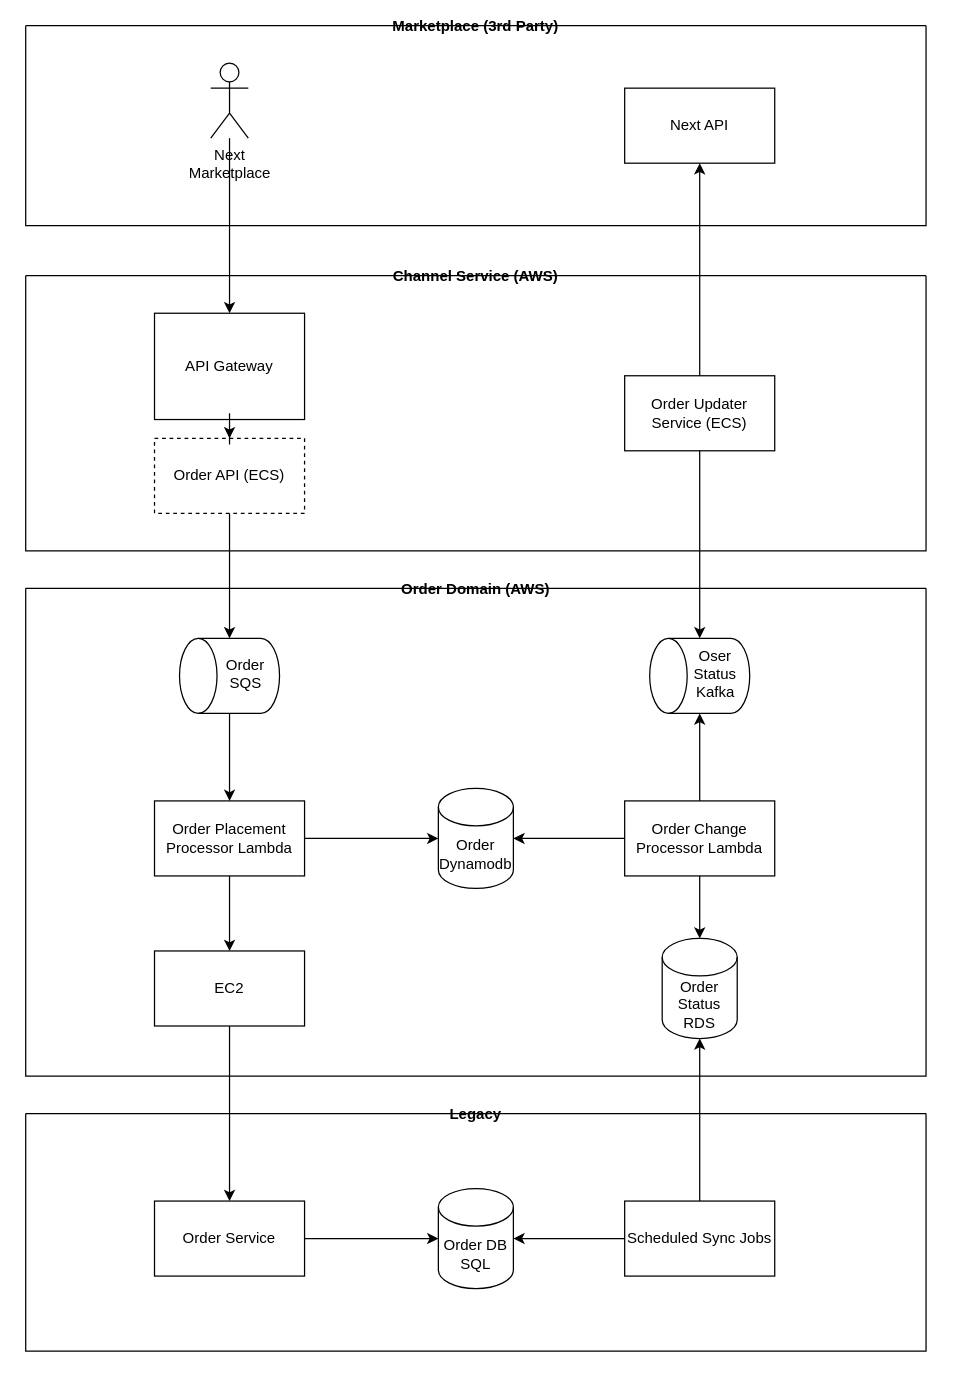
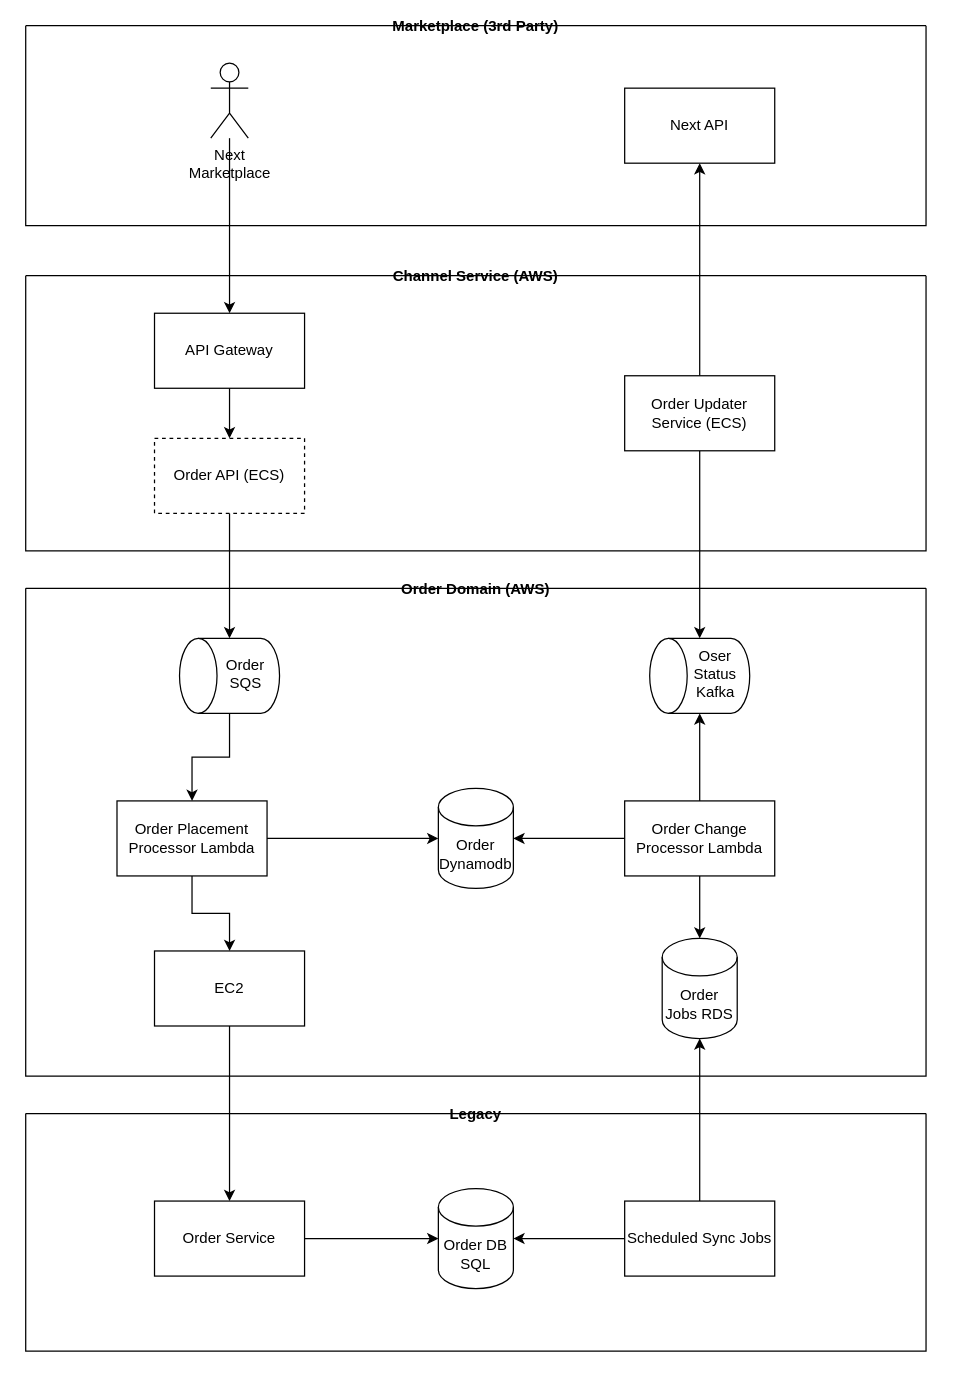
(229, 366) -> (229, 351)
(229, 838) -> (192, 838)
(699, 1004) -> (699, 1004)
